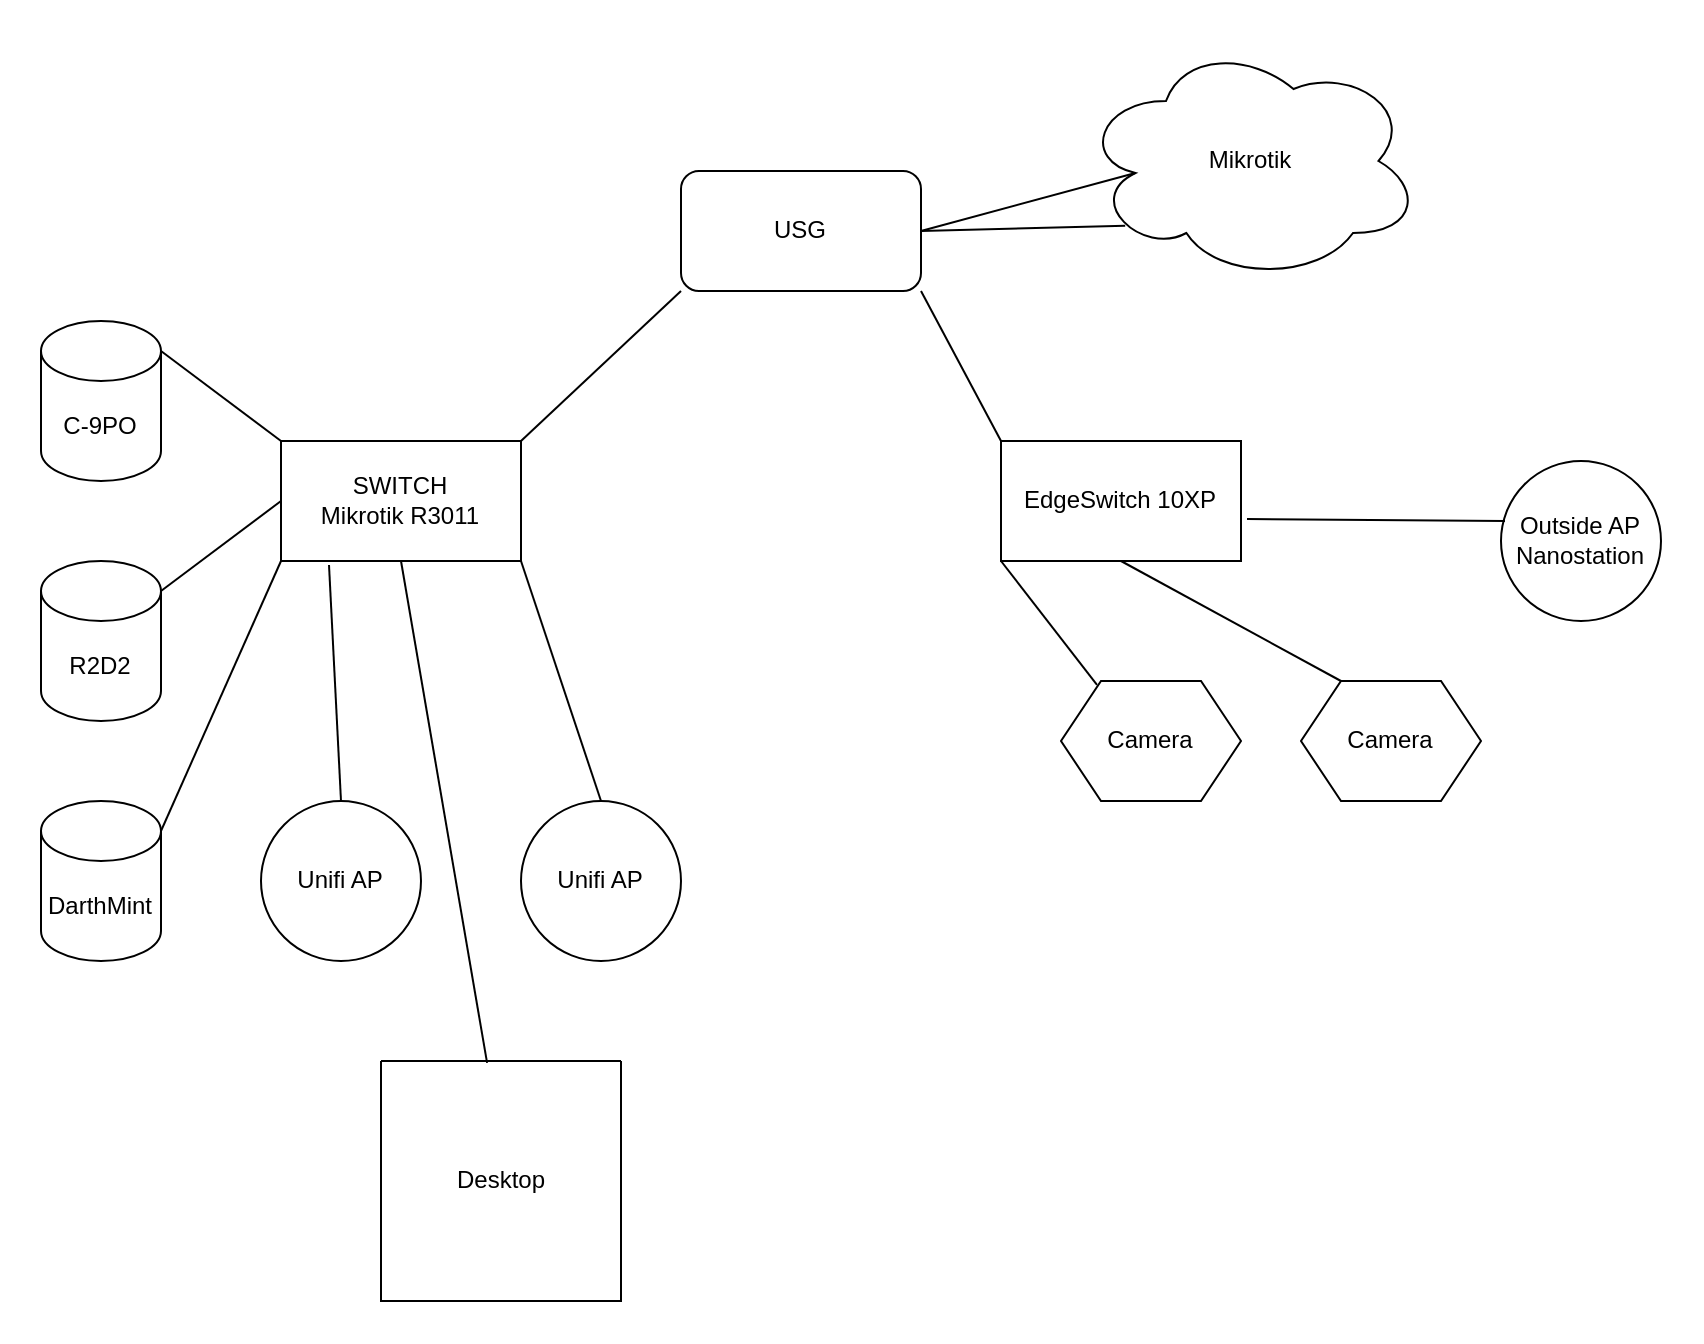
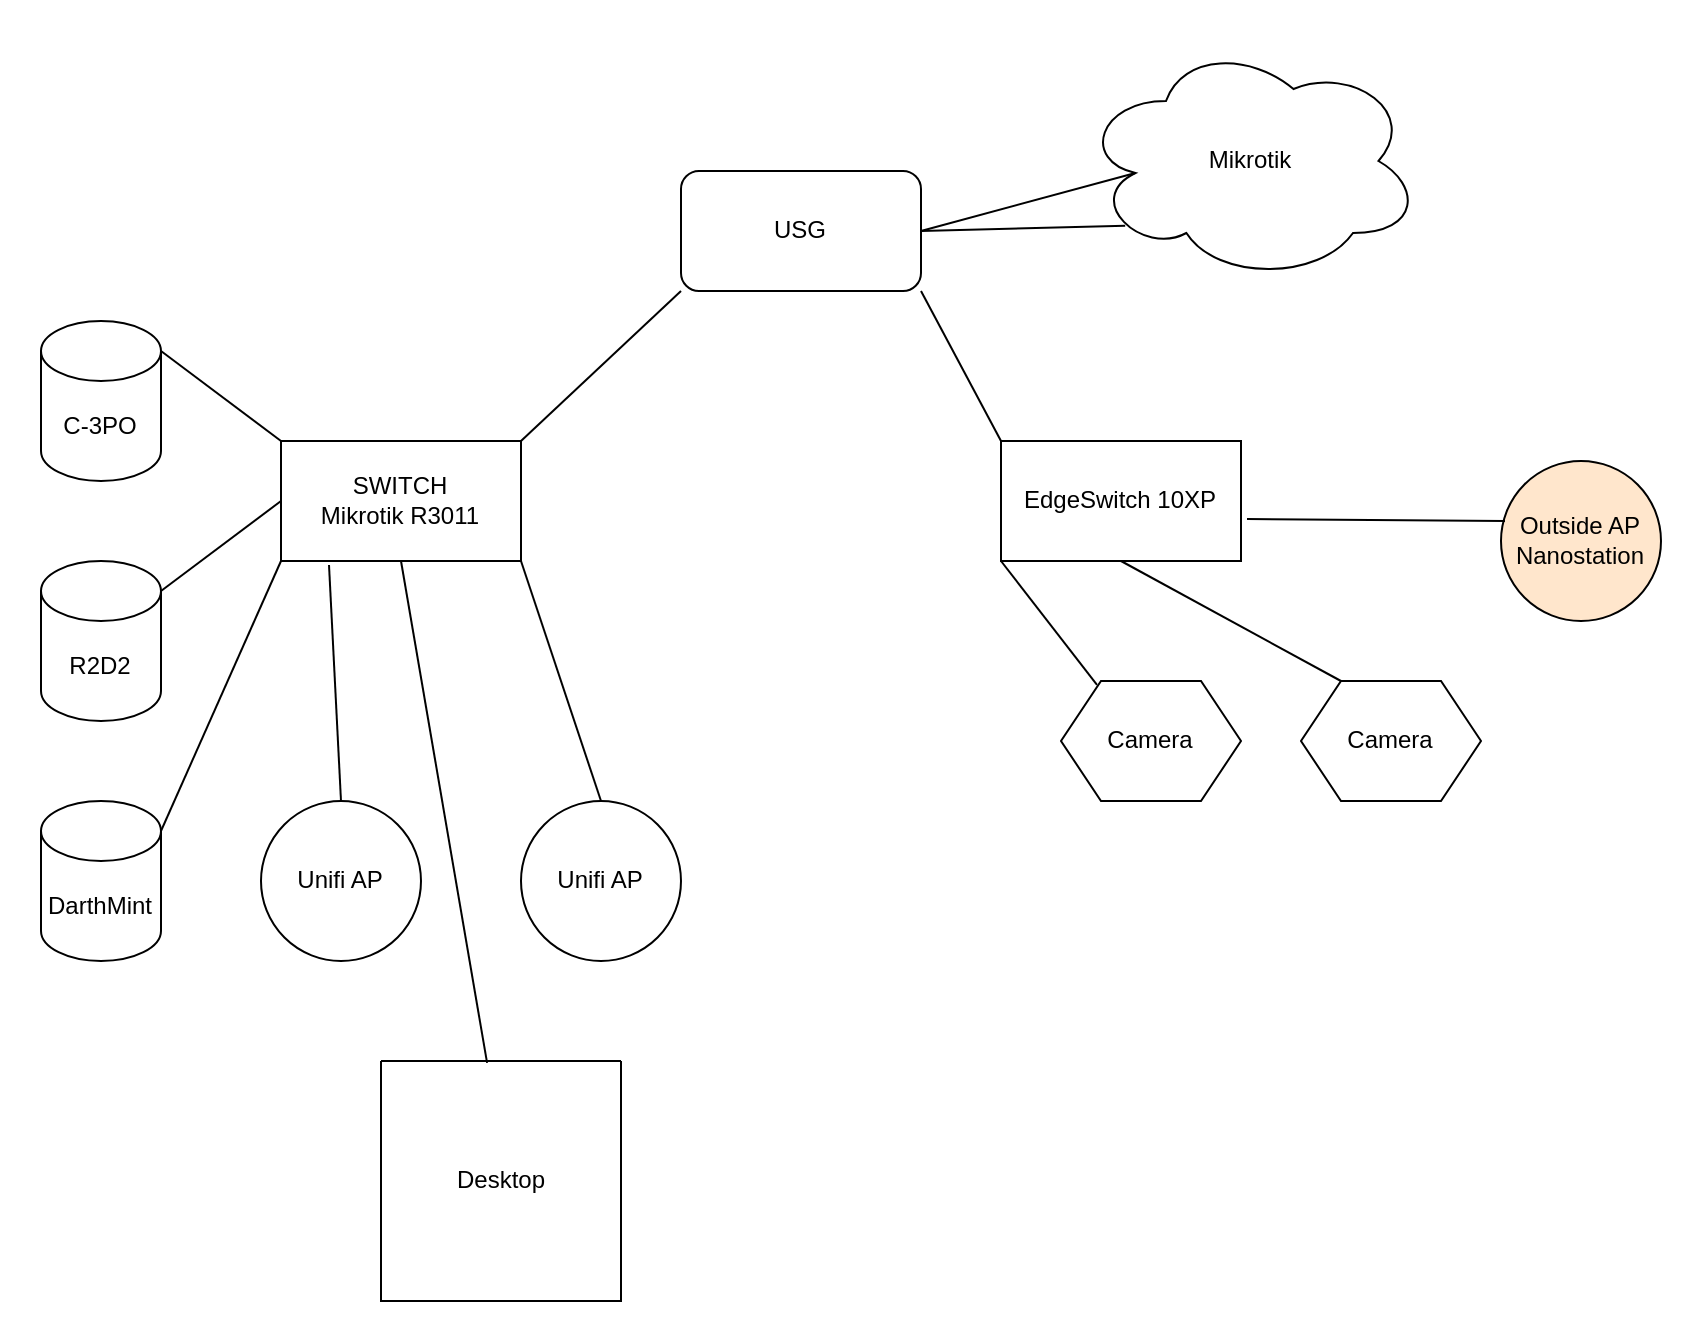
(101, 427) -> (101, 427)
(1581, 541) -> (1581, 541)
